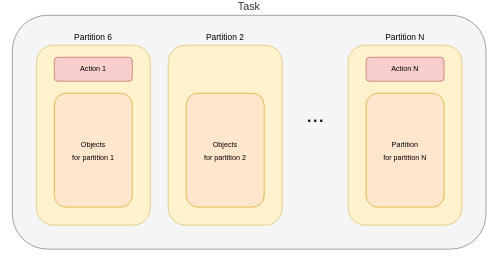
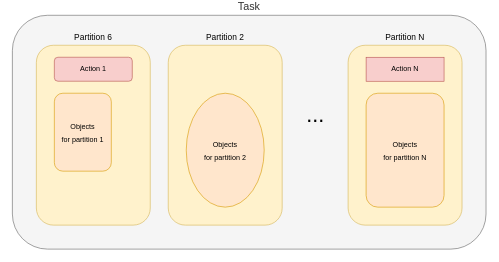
(405, 69) -> (405, 69)
(93, 150) -> (83, 132)
(225, 150) -> (225, 150)
(405, 150) -> (405, 150)
